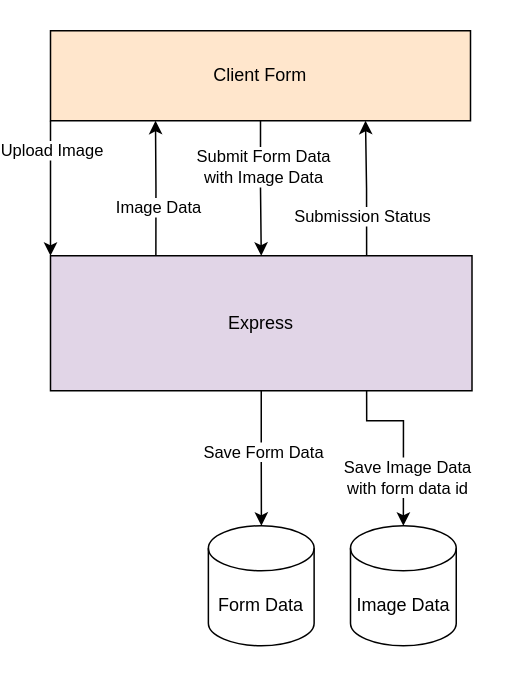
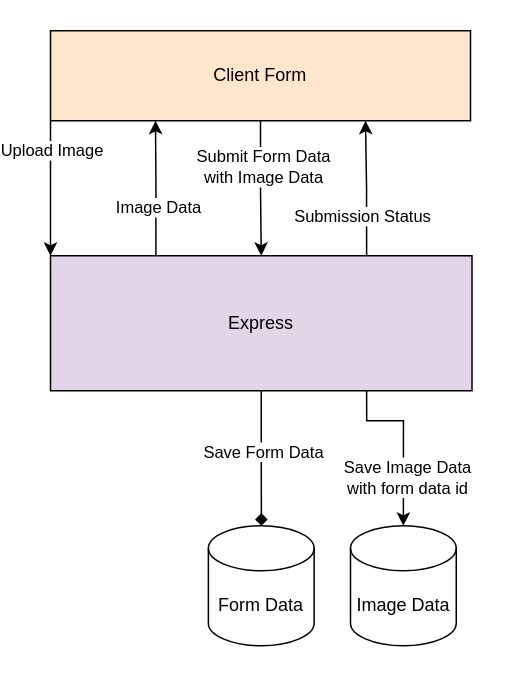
(261, 514) -> (261, 513)
